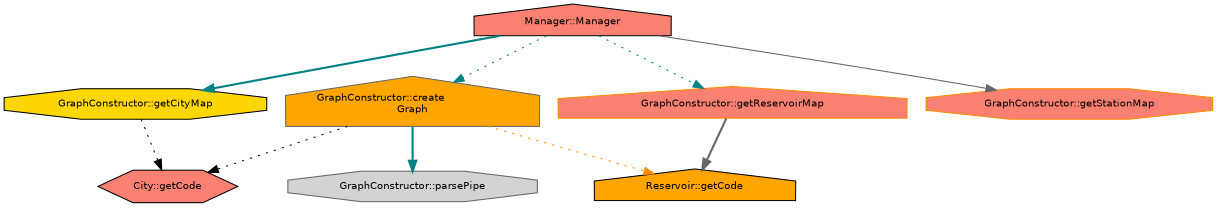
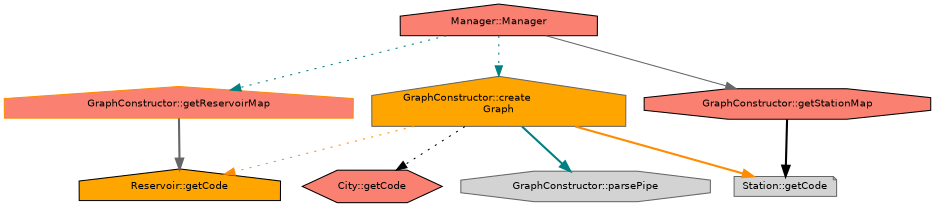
(135, 104) -> none
(1069, 104) -> (787, 104)
none -> (785, 186)
